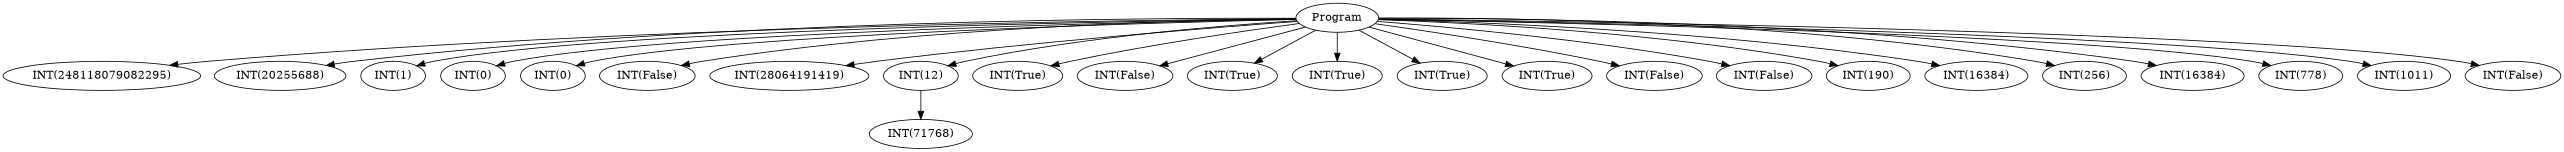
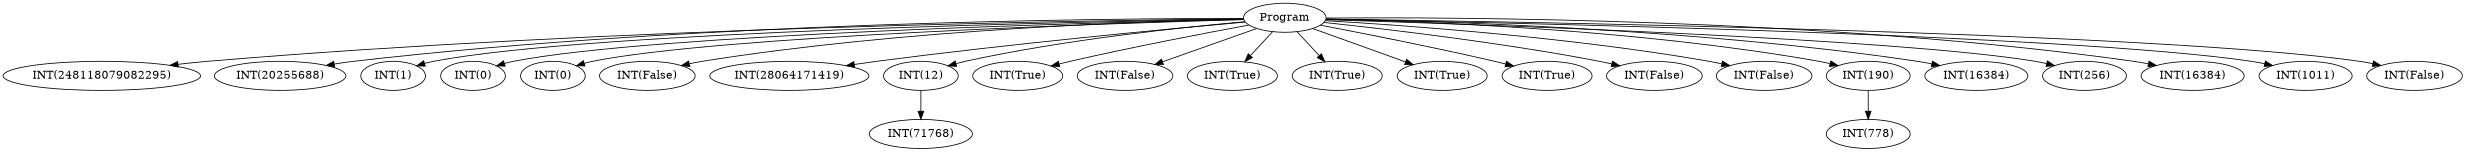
(1821, 32) -> (1868, 101)
(789, 76) -> (789, 76)
